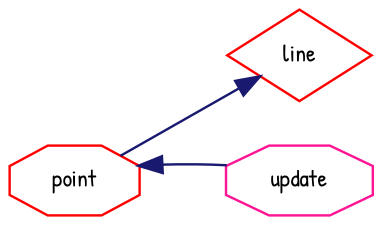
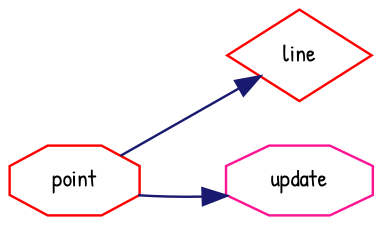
(195, 164) -> (170, 197)
